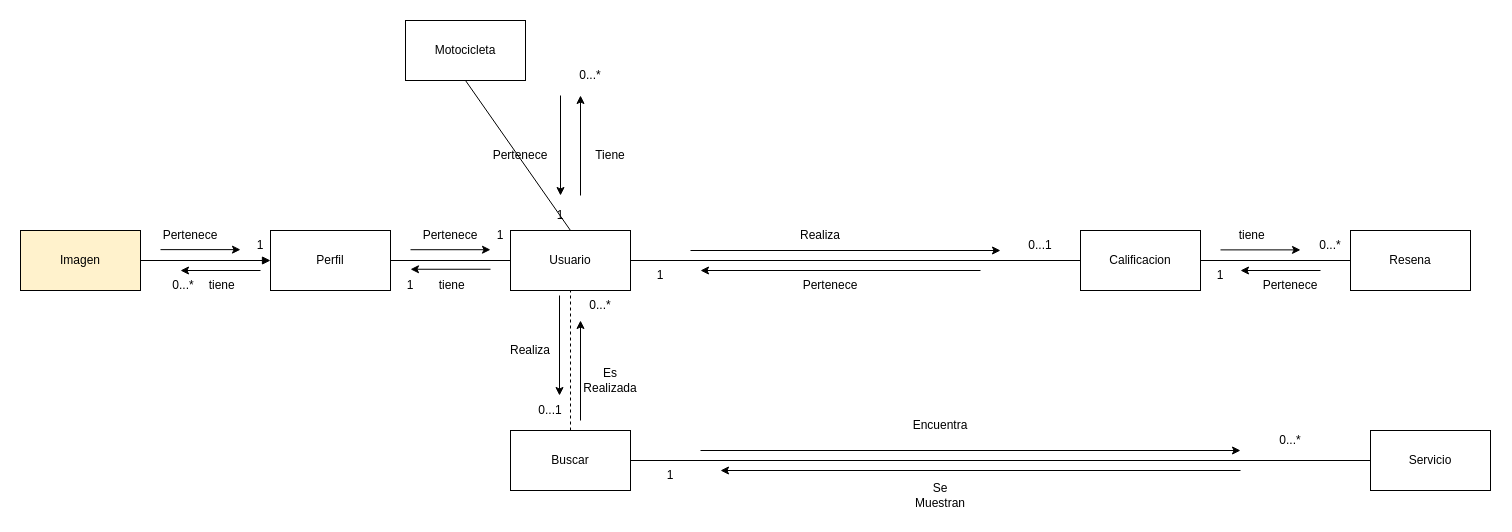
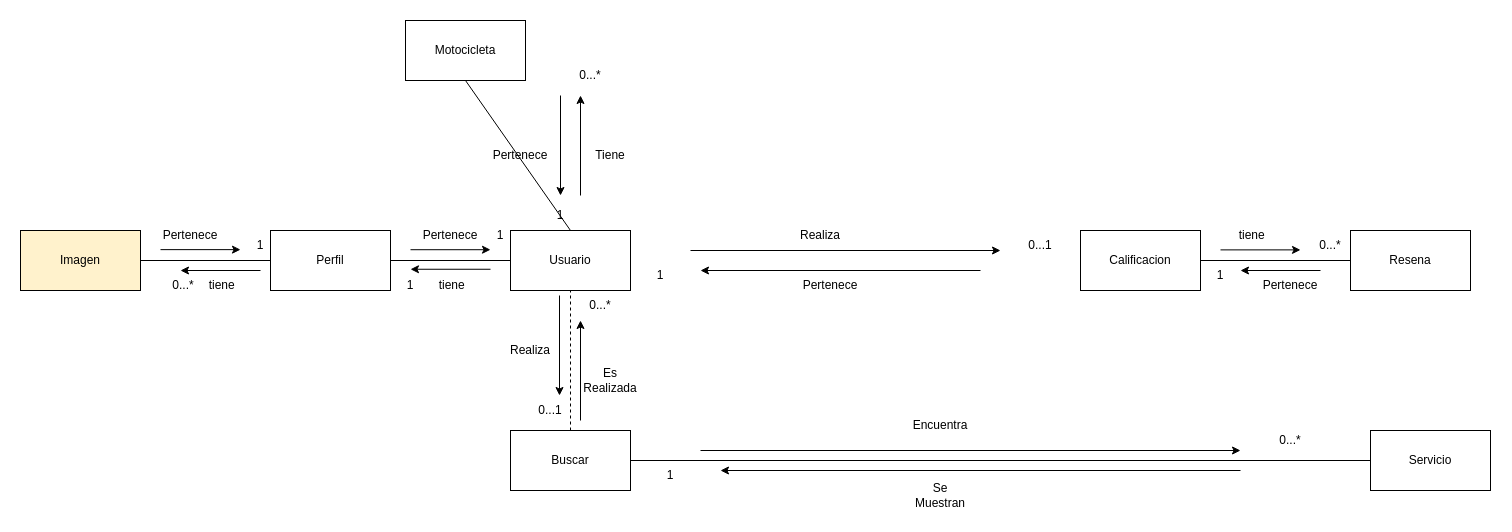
(261, 261) -> (264, 261)
(856, 261) -> none
